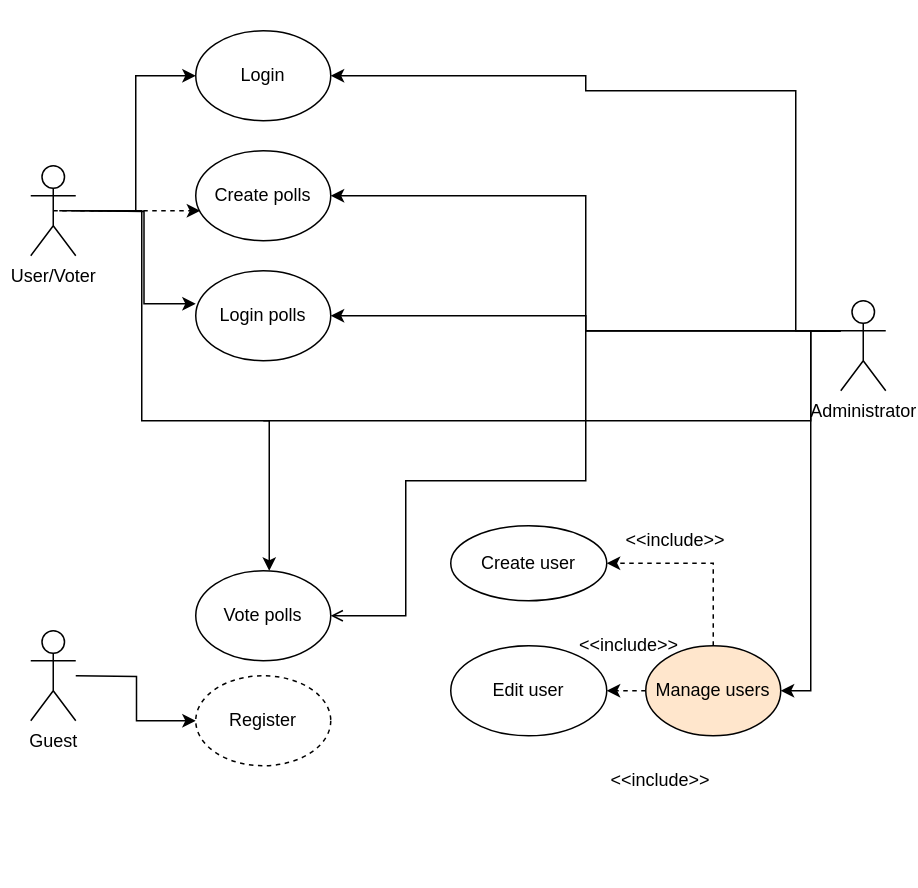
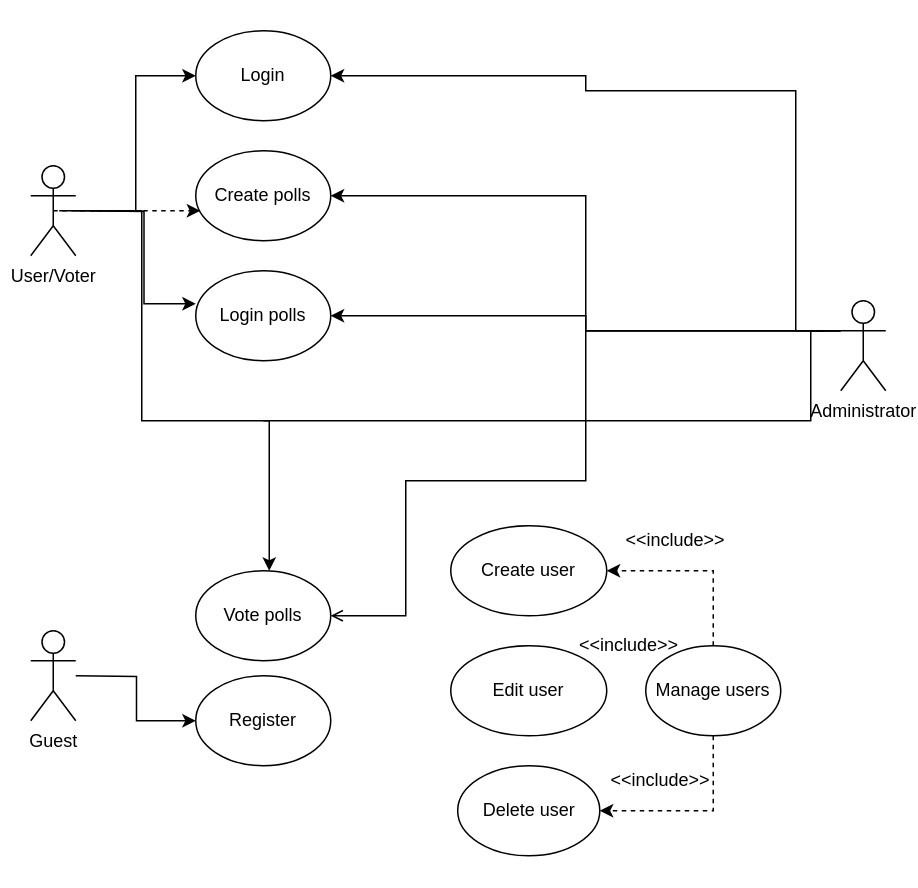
(529, 563) -> (529, 571)
(811, 566) -> none
(632, 691) -> none
(713, 691) -> (713, 691)
(263, 721) -> (263, 721)
none -> (529, 811)
none -> (699, 811)
